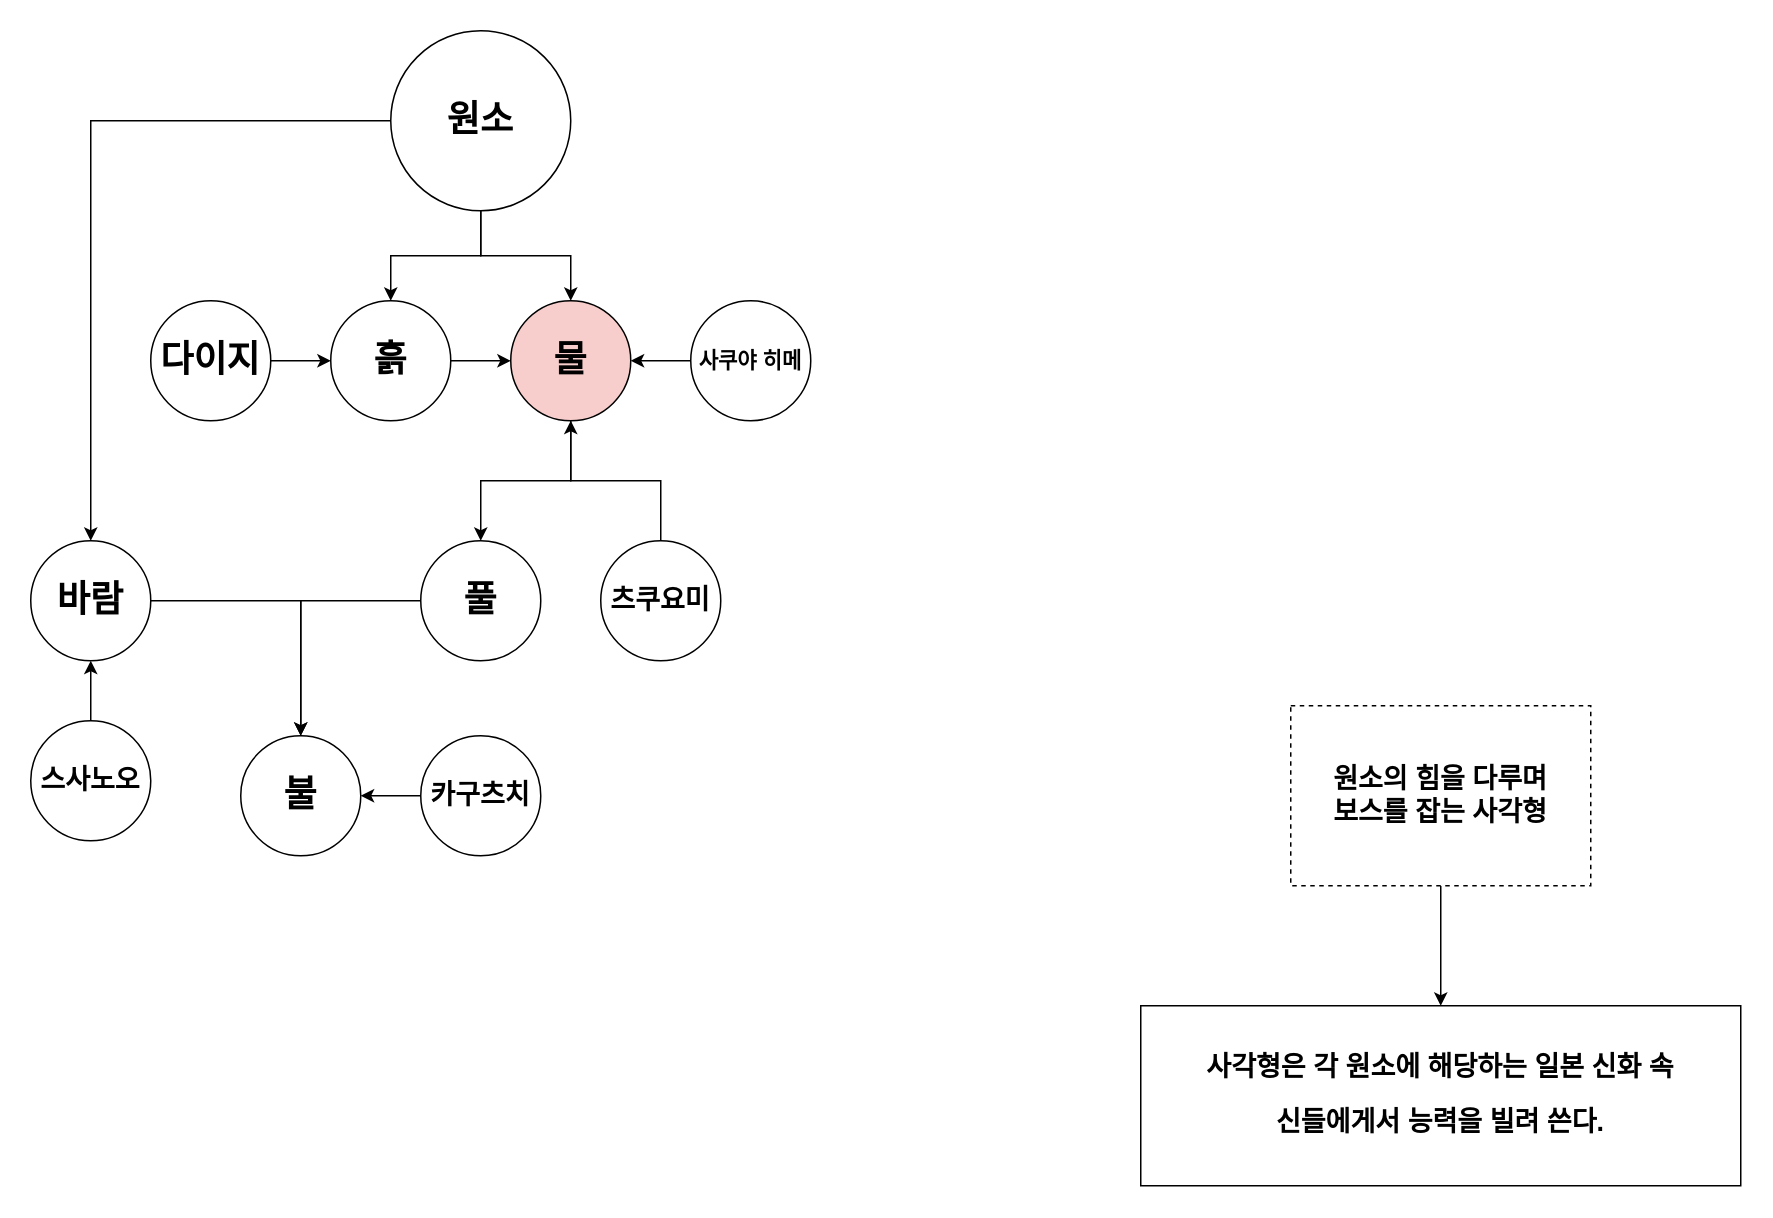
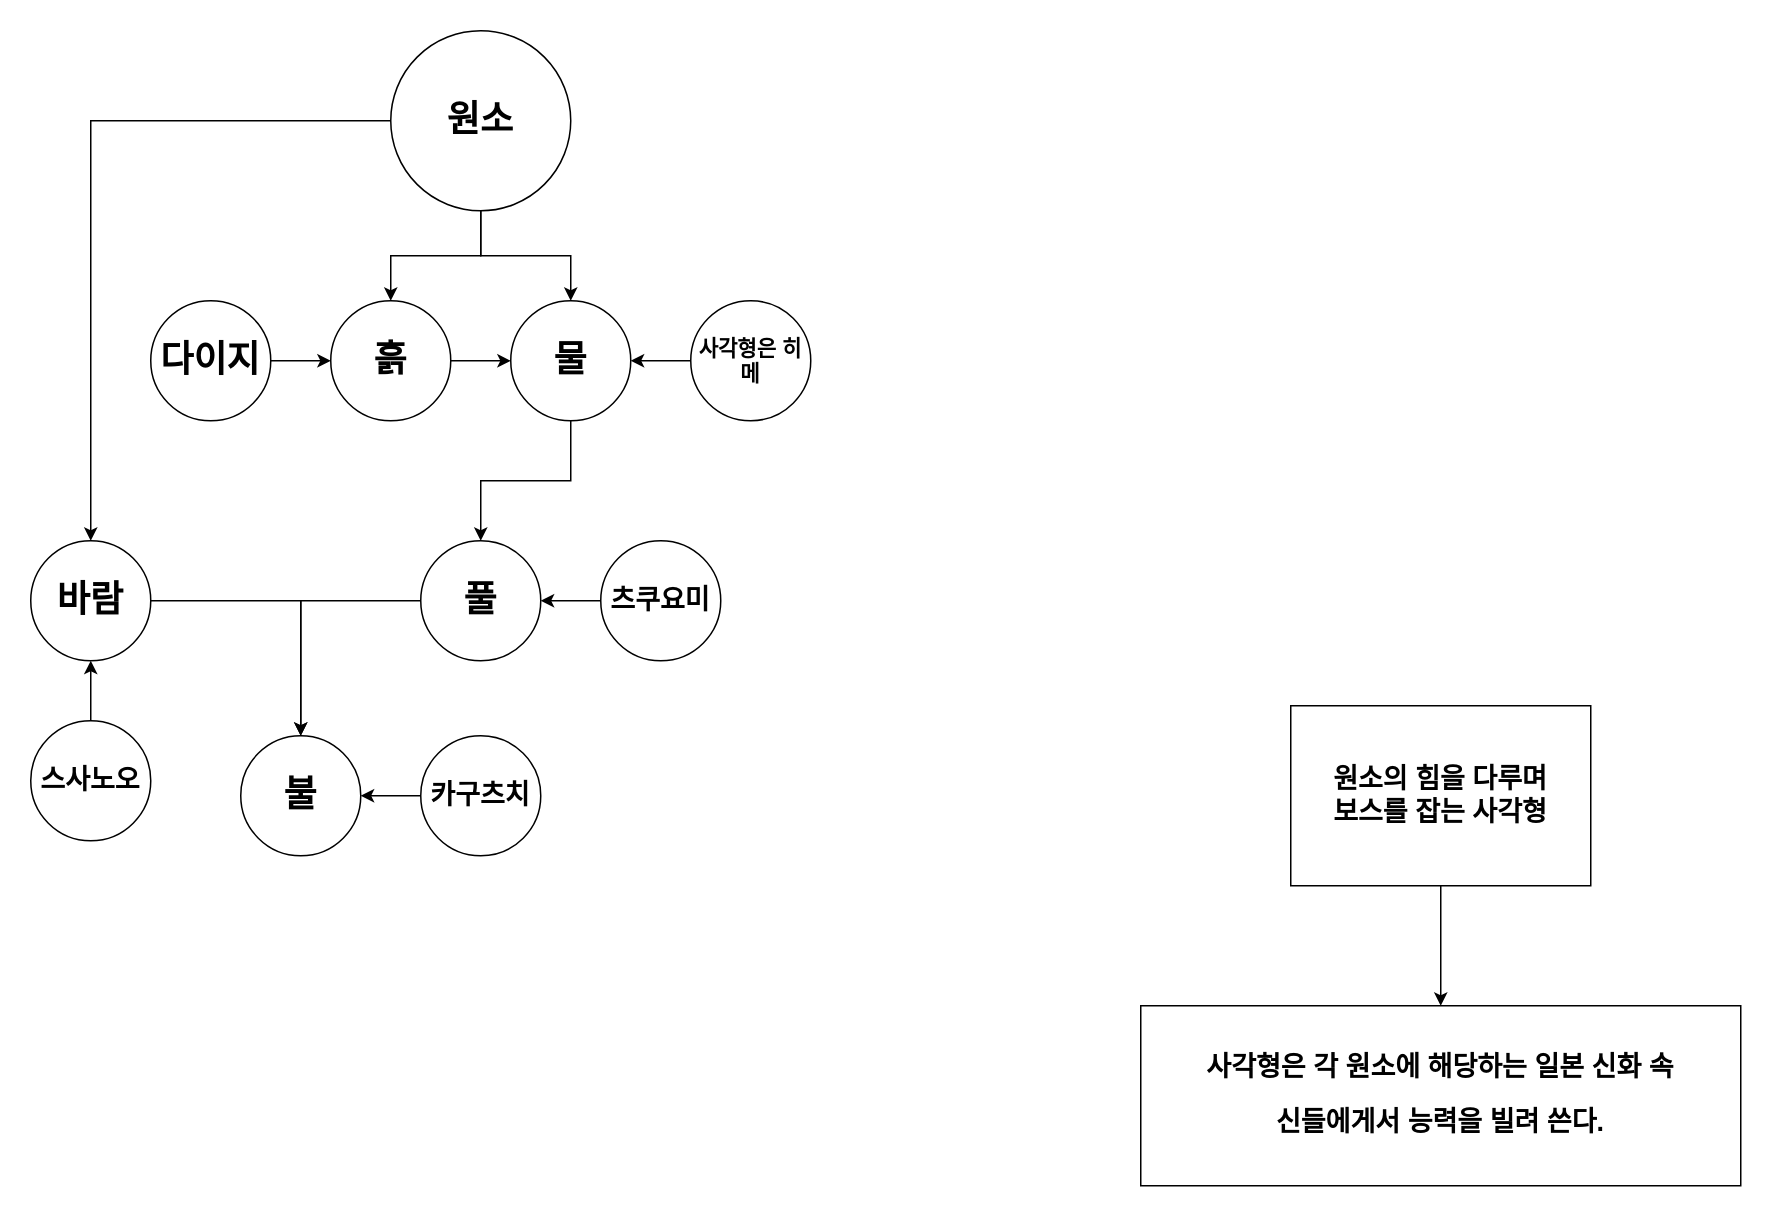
(571, 361) -> (571, 361)
(751, 361) -> (751, 361)
(646, 481) -> (576, 601)
(1441, 796) -> (1441, 796)
